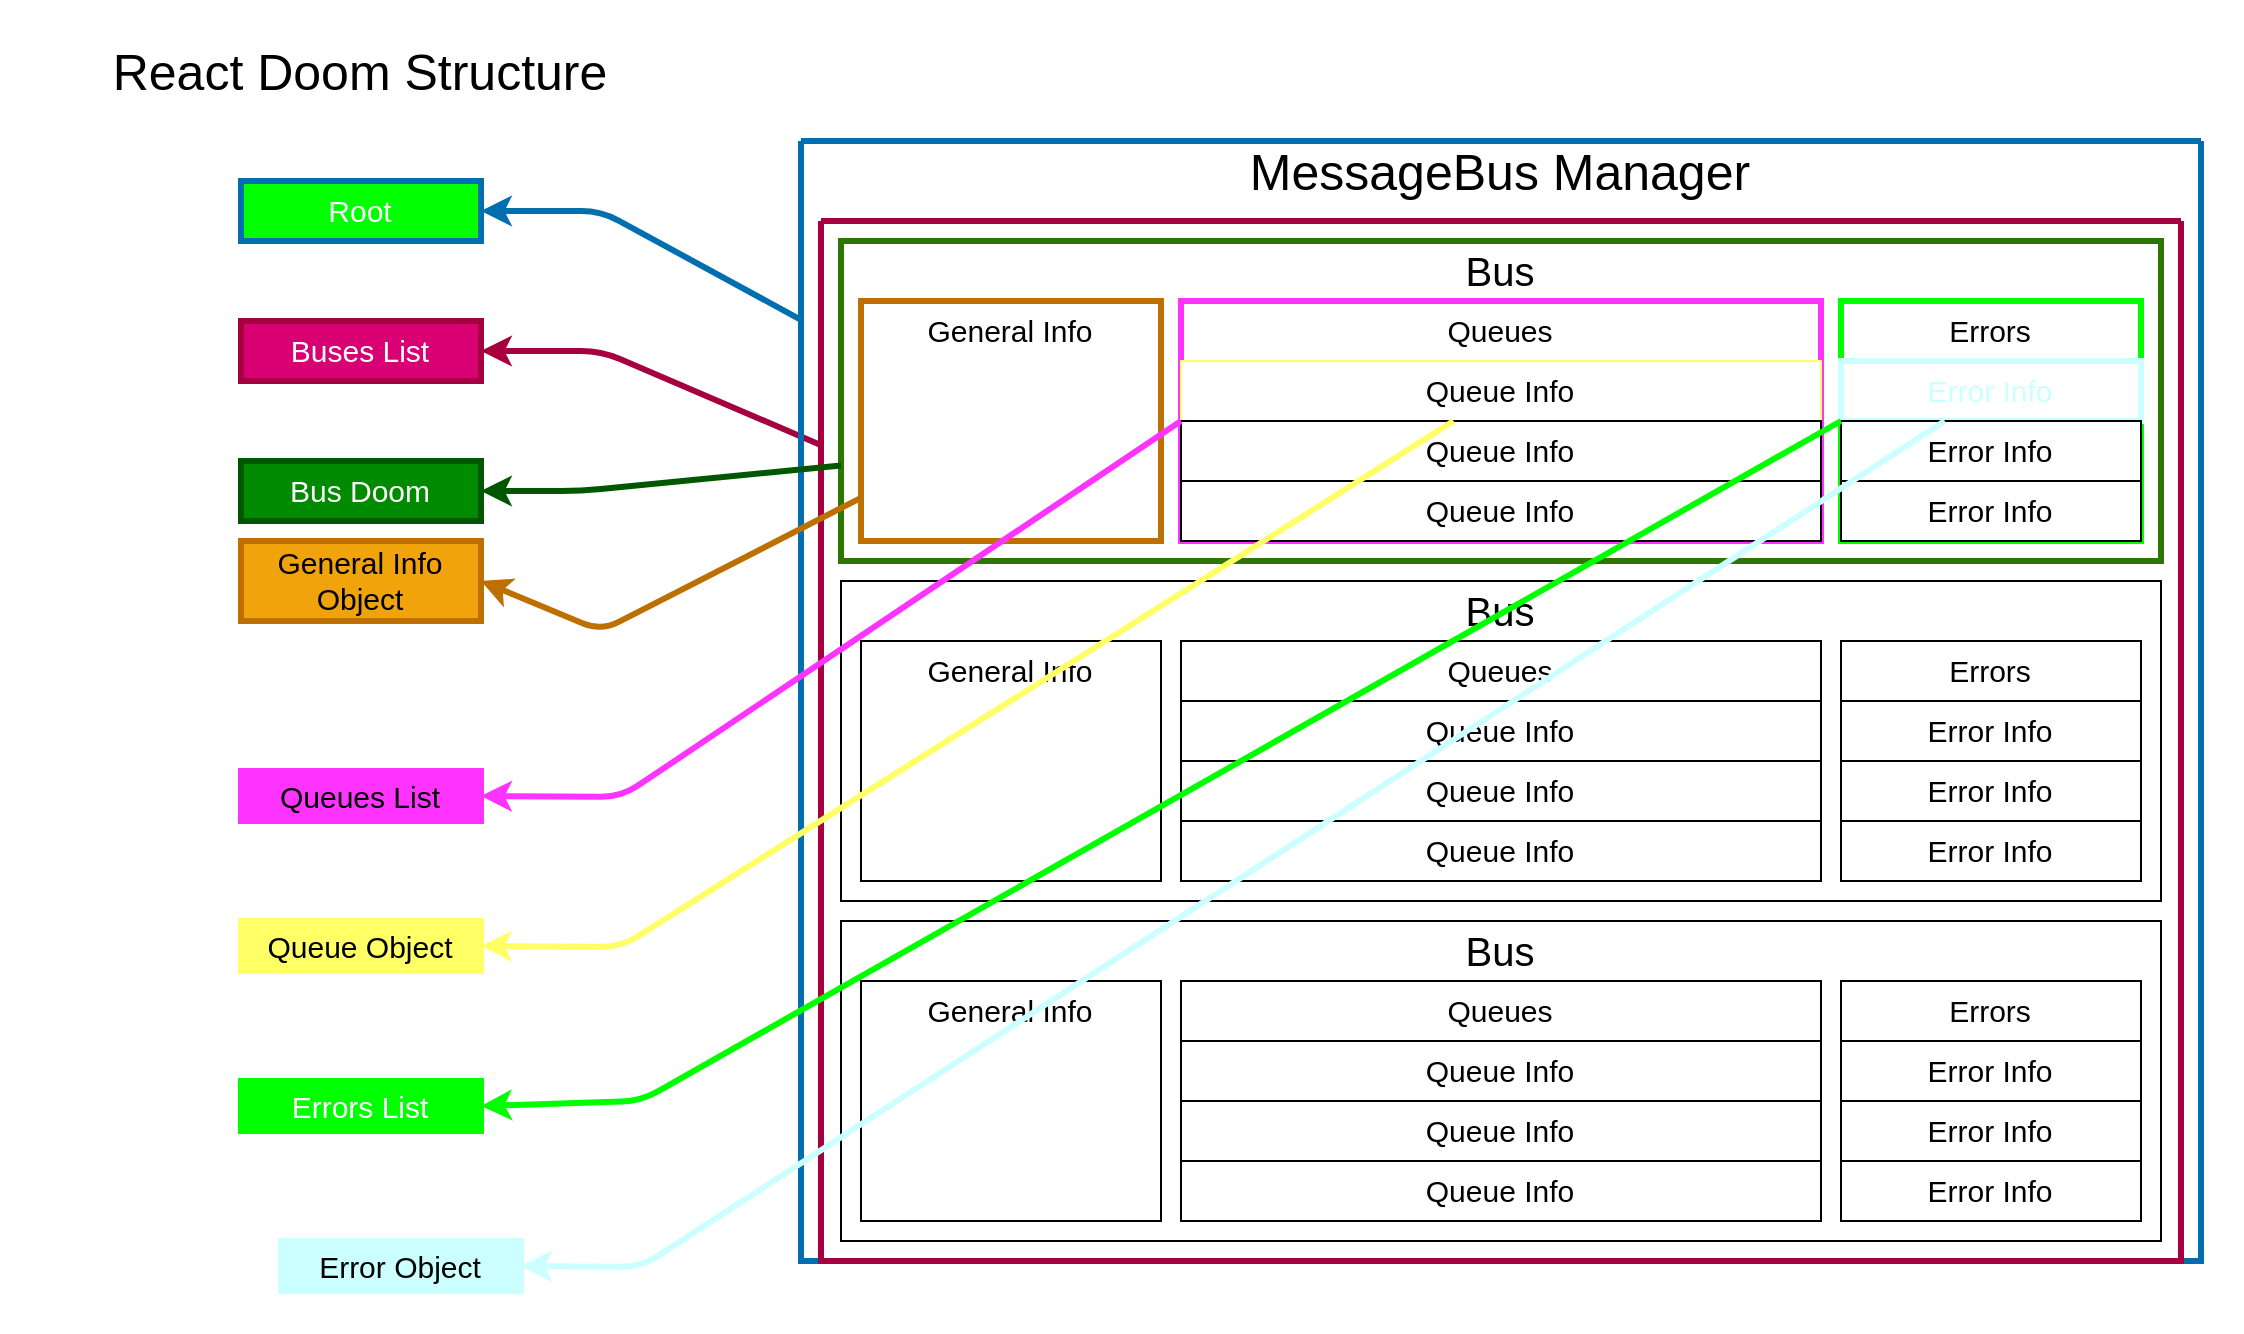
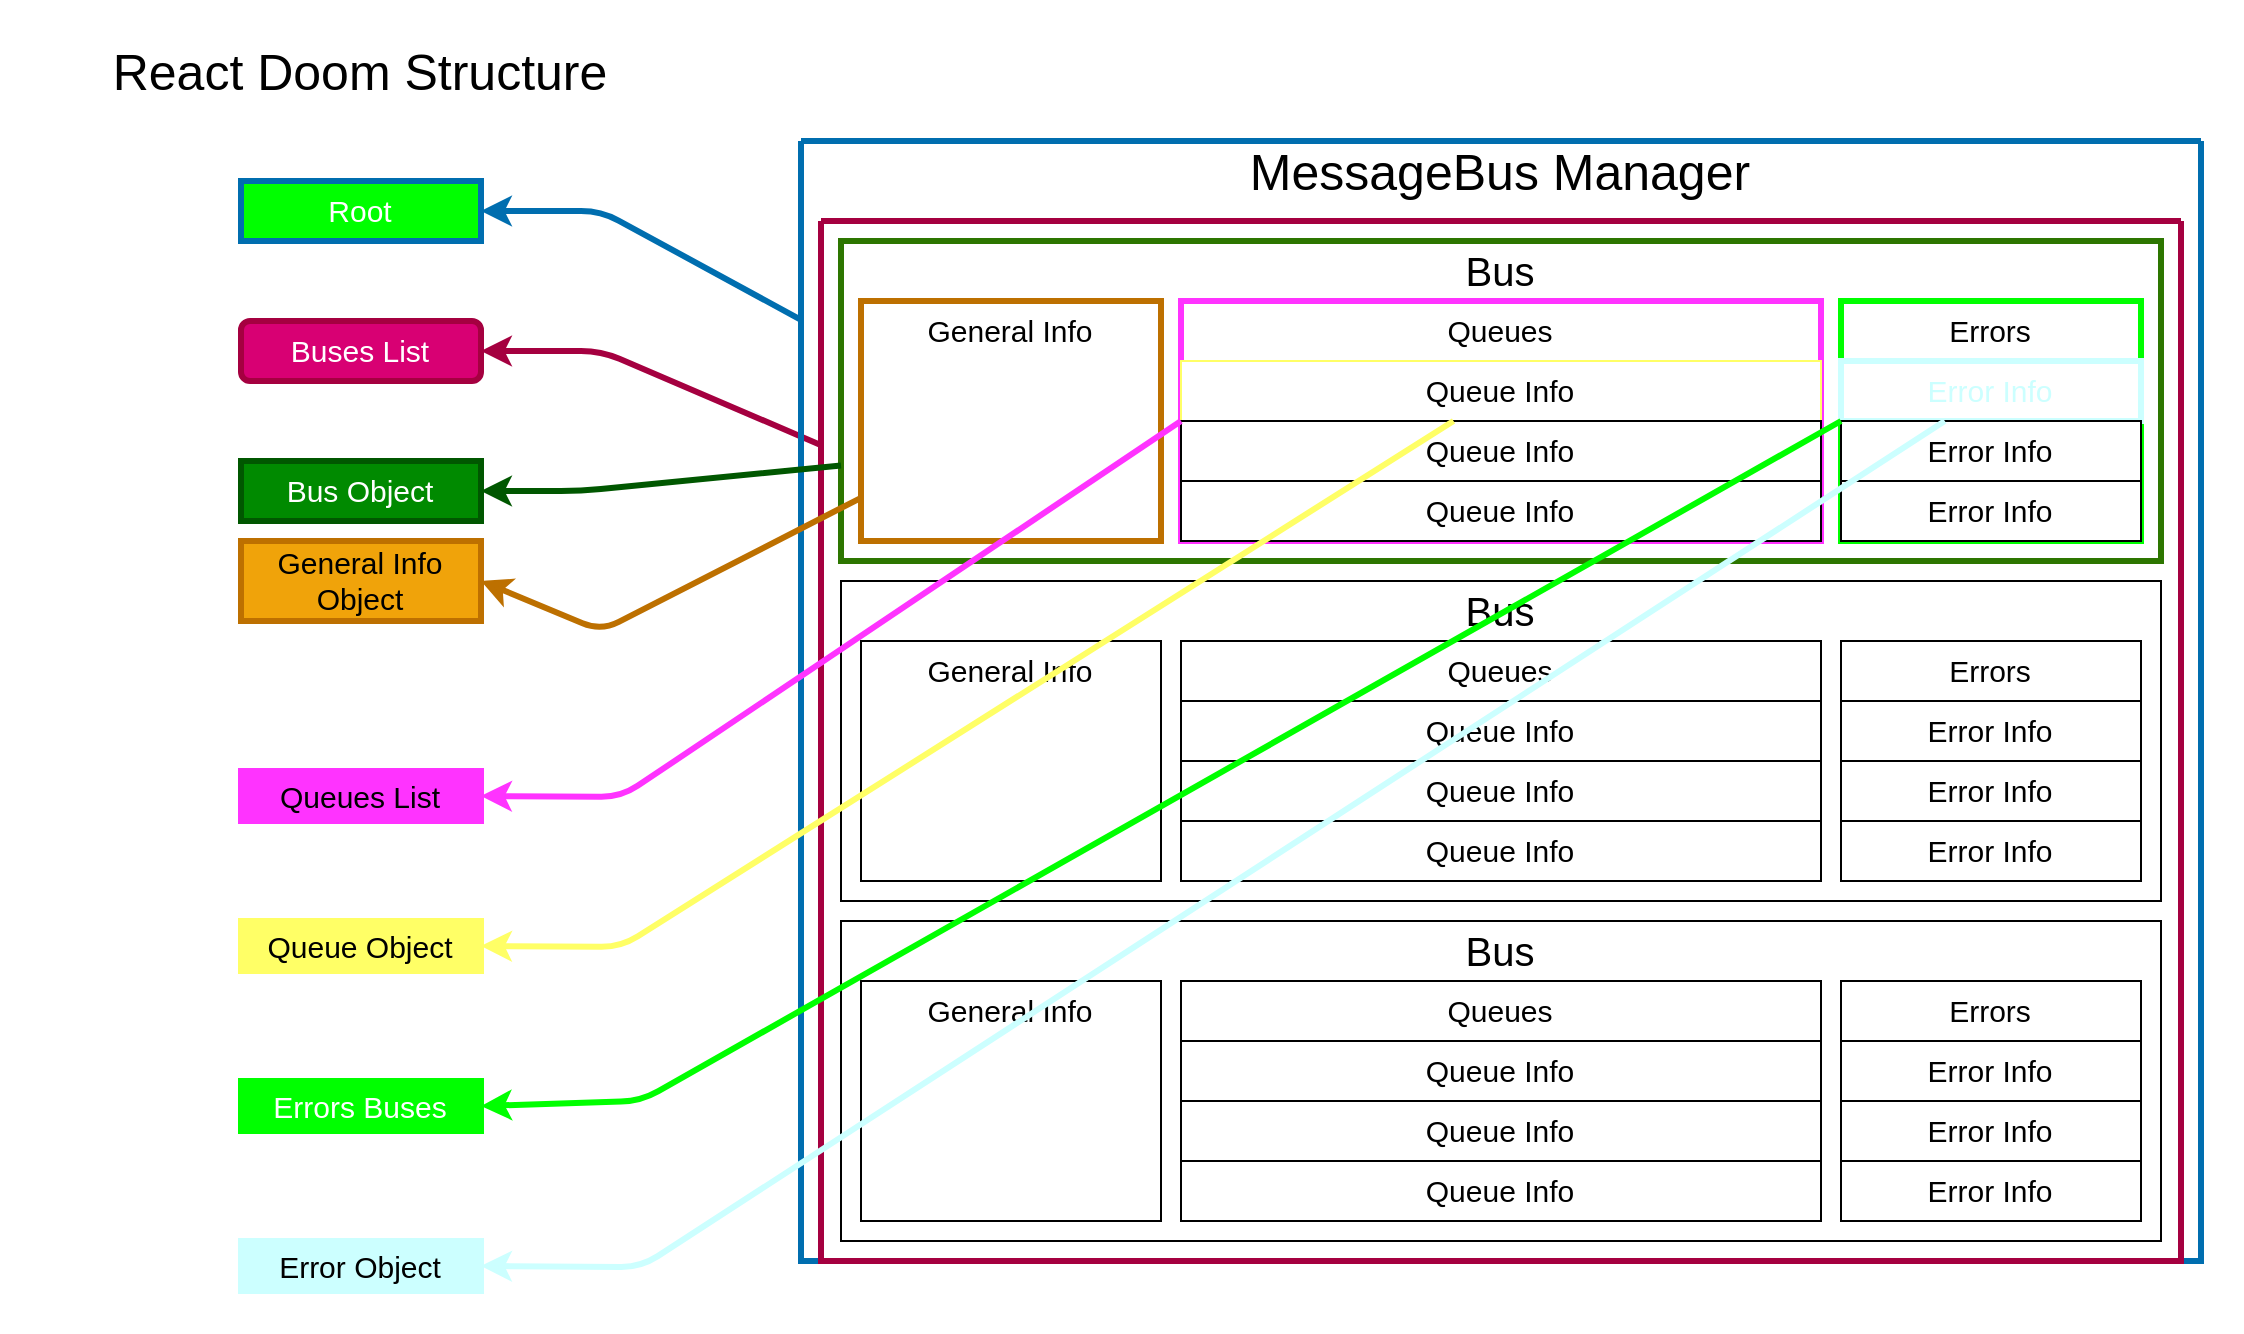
(361, 351) -> (361, 351)
(361, 491) -> (361, 491)
(361, 1107) -> (361, 1107)
(401, 1266) -> (361, 1266)
